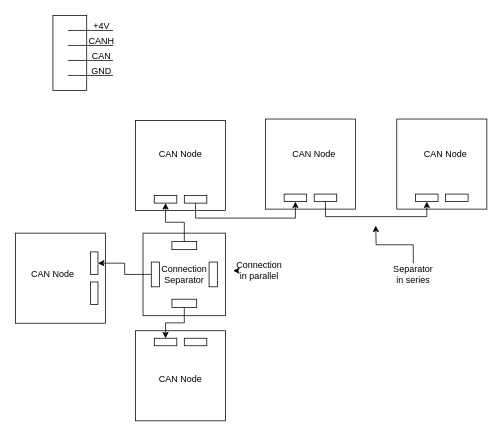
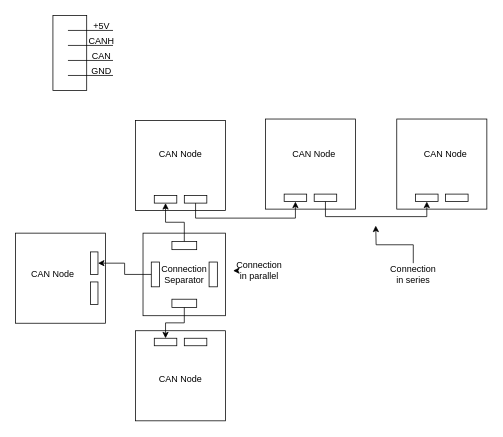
(102, 27) -> (102, 27)
(413, 274) -> (413, 274)
